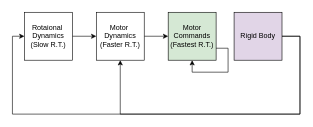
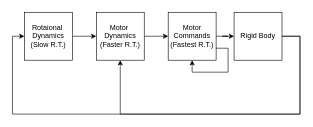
(192, 36) -> (192, 36)
none -> (225, 36)
(258, 36) -> (258, 36)
